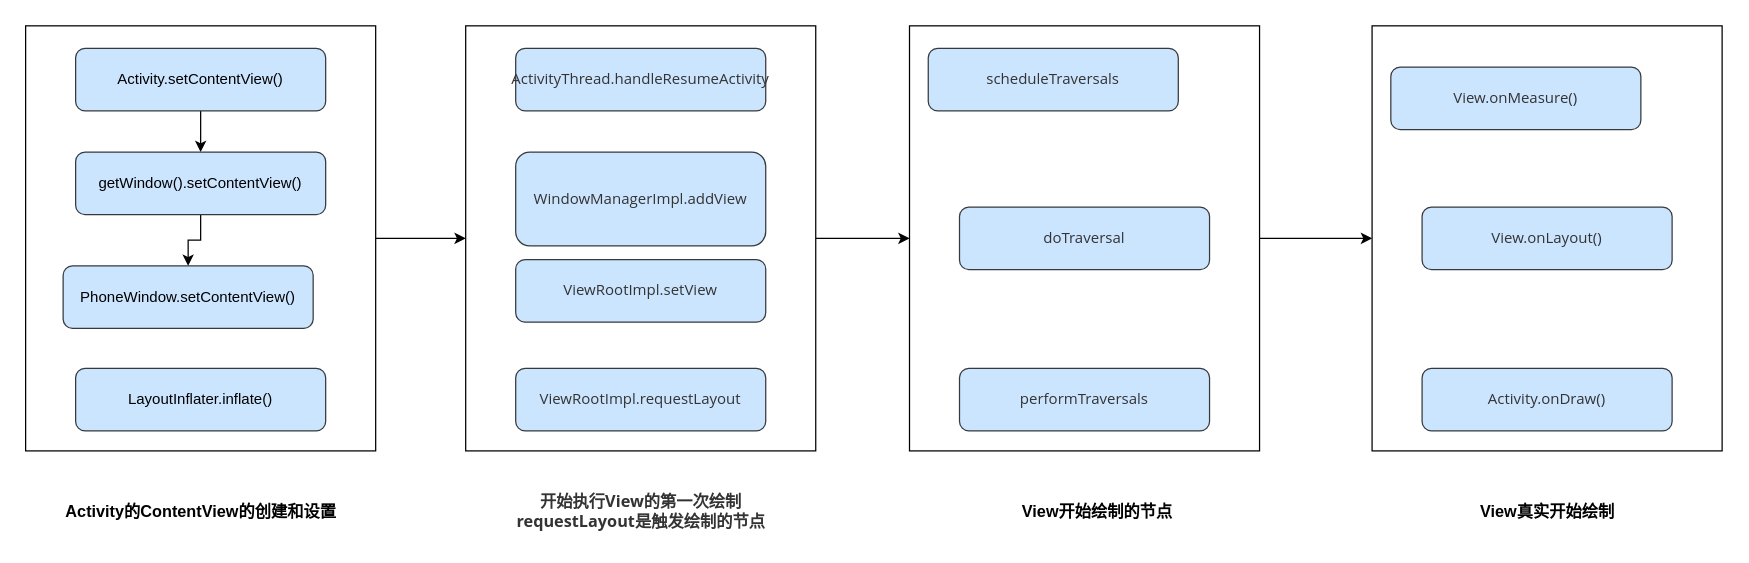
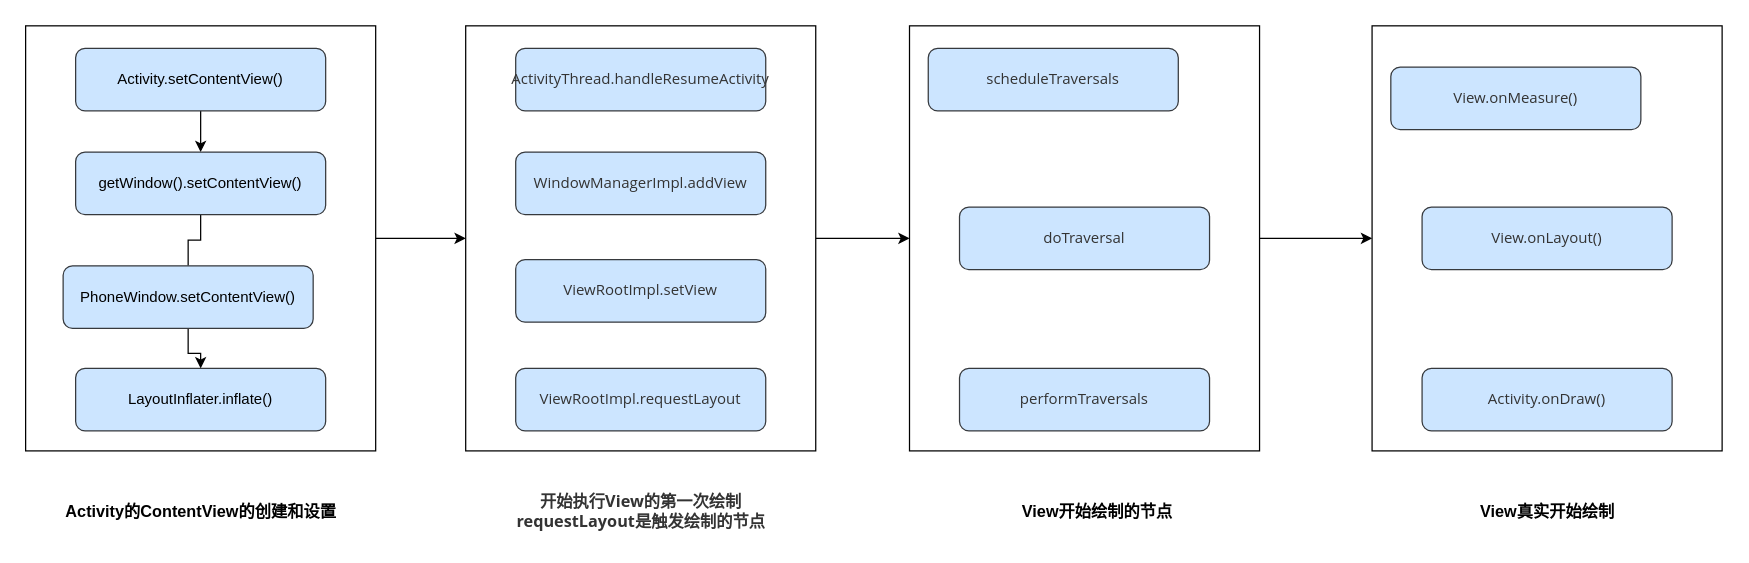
(641, 199) -> (641, 183)
(188, 256) -> (188, 258)
none -> (188, 350)
